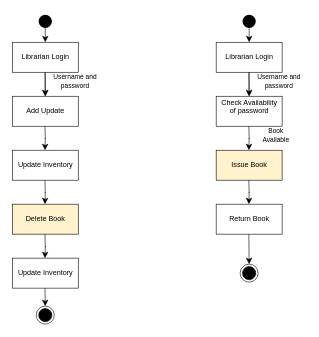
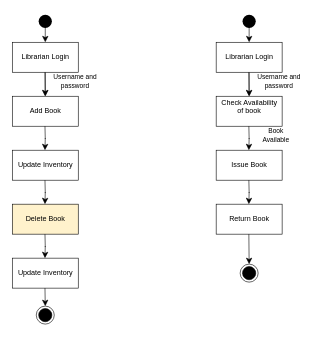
(46, 111) -> (46, 111)
(250, 111) -> (250, 111)
(249, 165) -> (249, 165)
